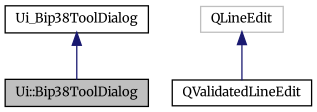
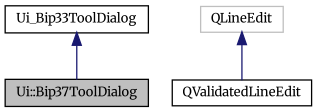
(77, 19) -> (77, 19)
(77, 93) -> (77, 93)
